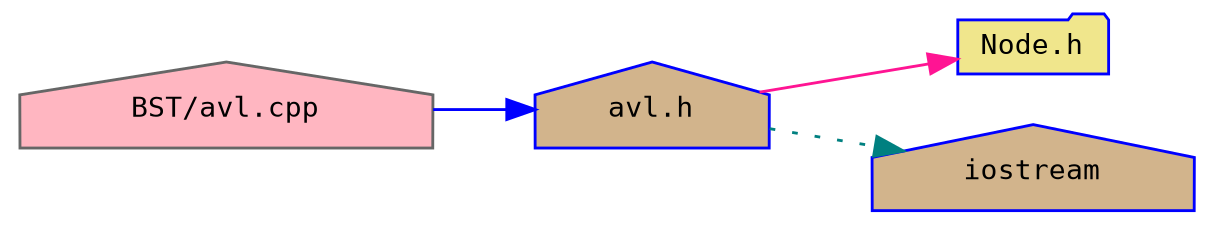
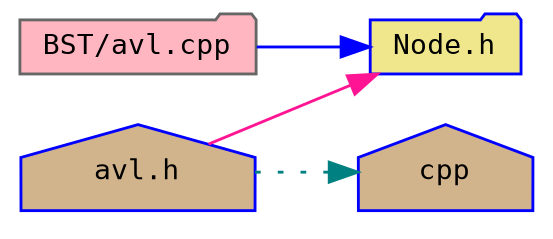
(226, 110) -> (138, 47)
(470, 110) -> (299, 47)
(1033, 172) -> (446, 172)
